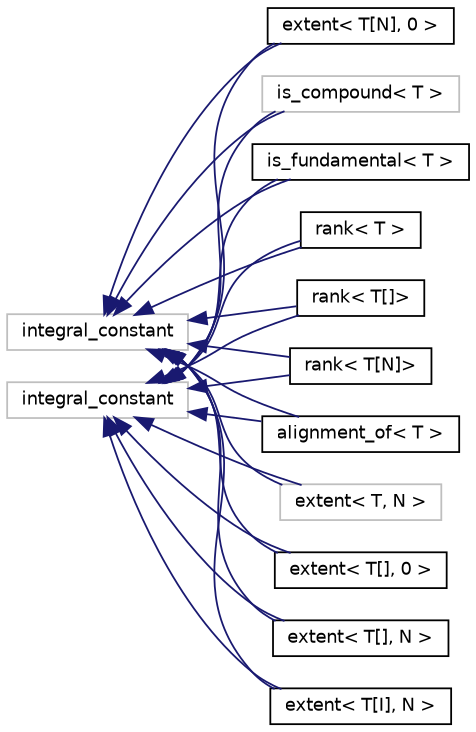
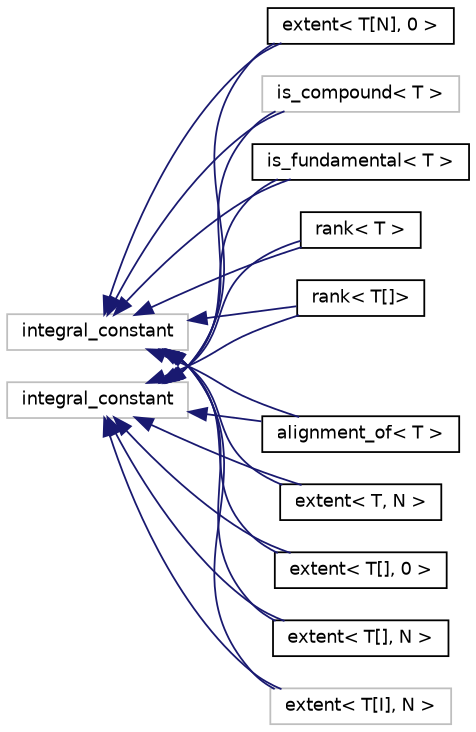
(361, 366) -> none
(361, 502) -> (361, 502)
(361, 706) -> (361, 706)
